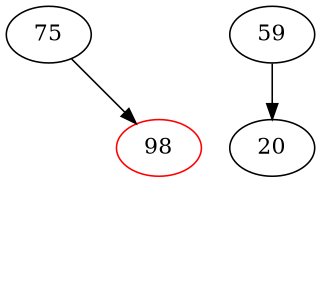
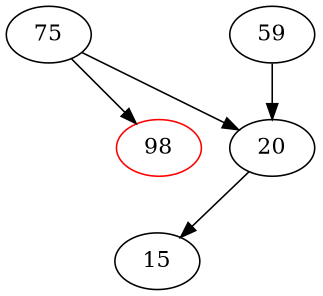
none -> (153, 88)
none -> (157, 261)
